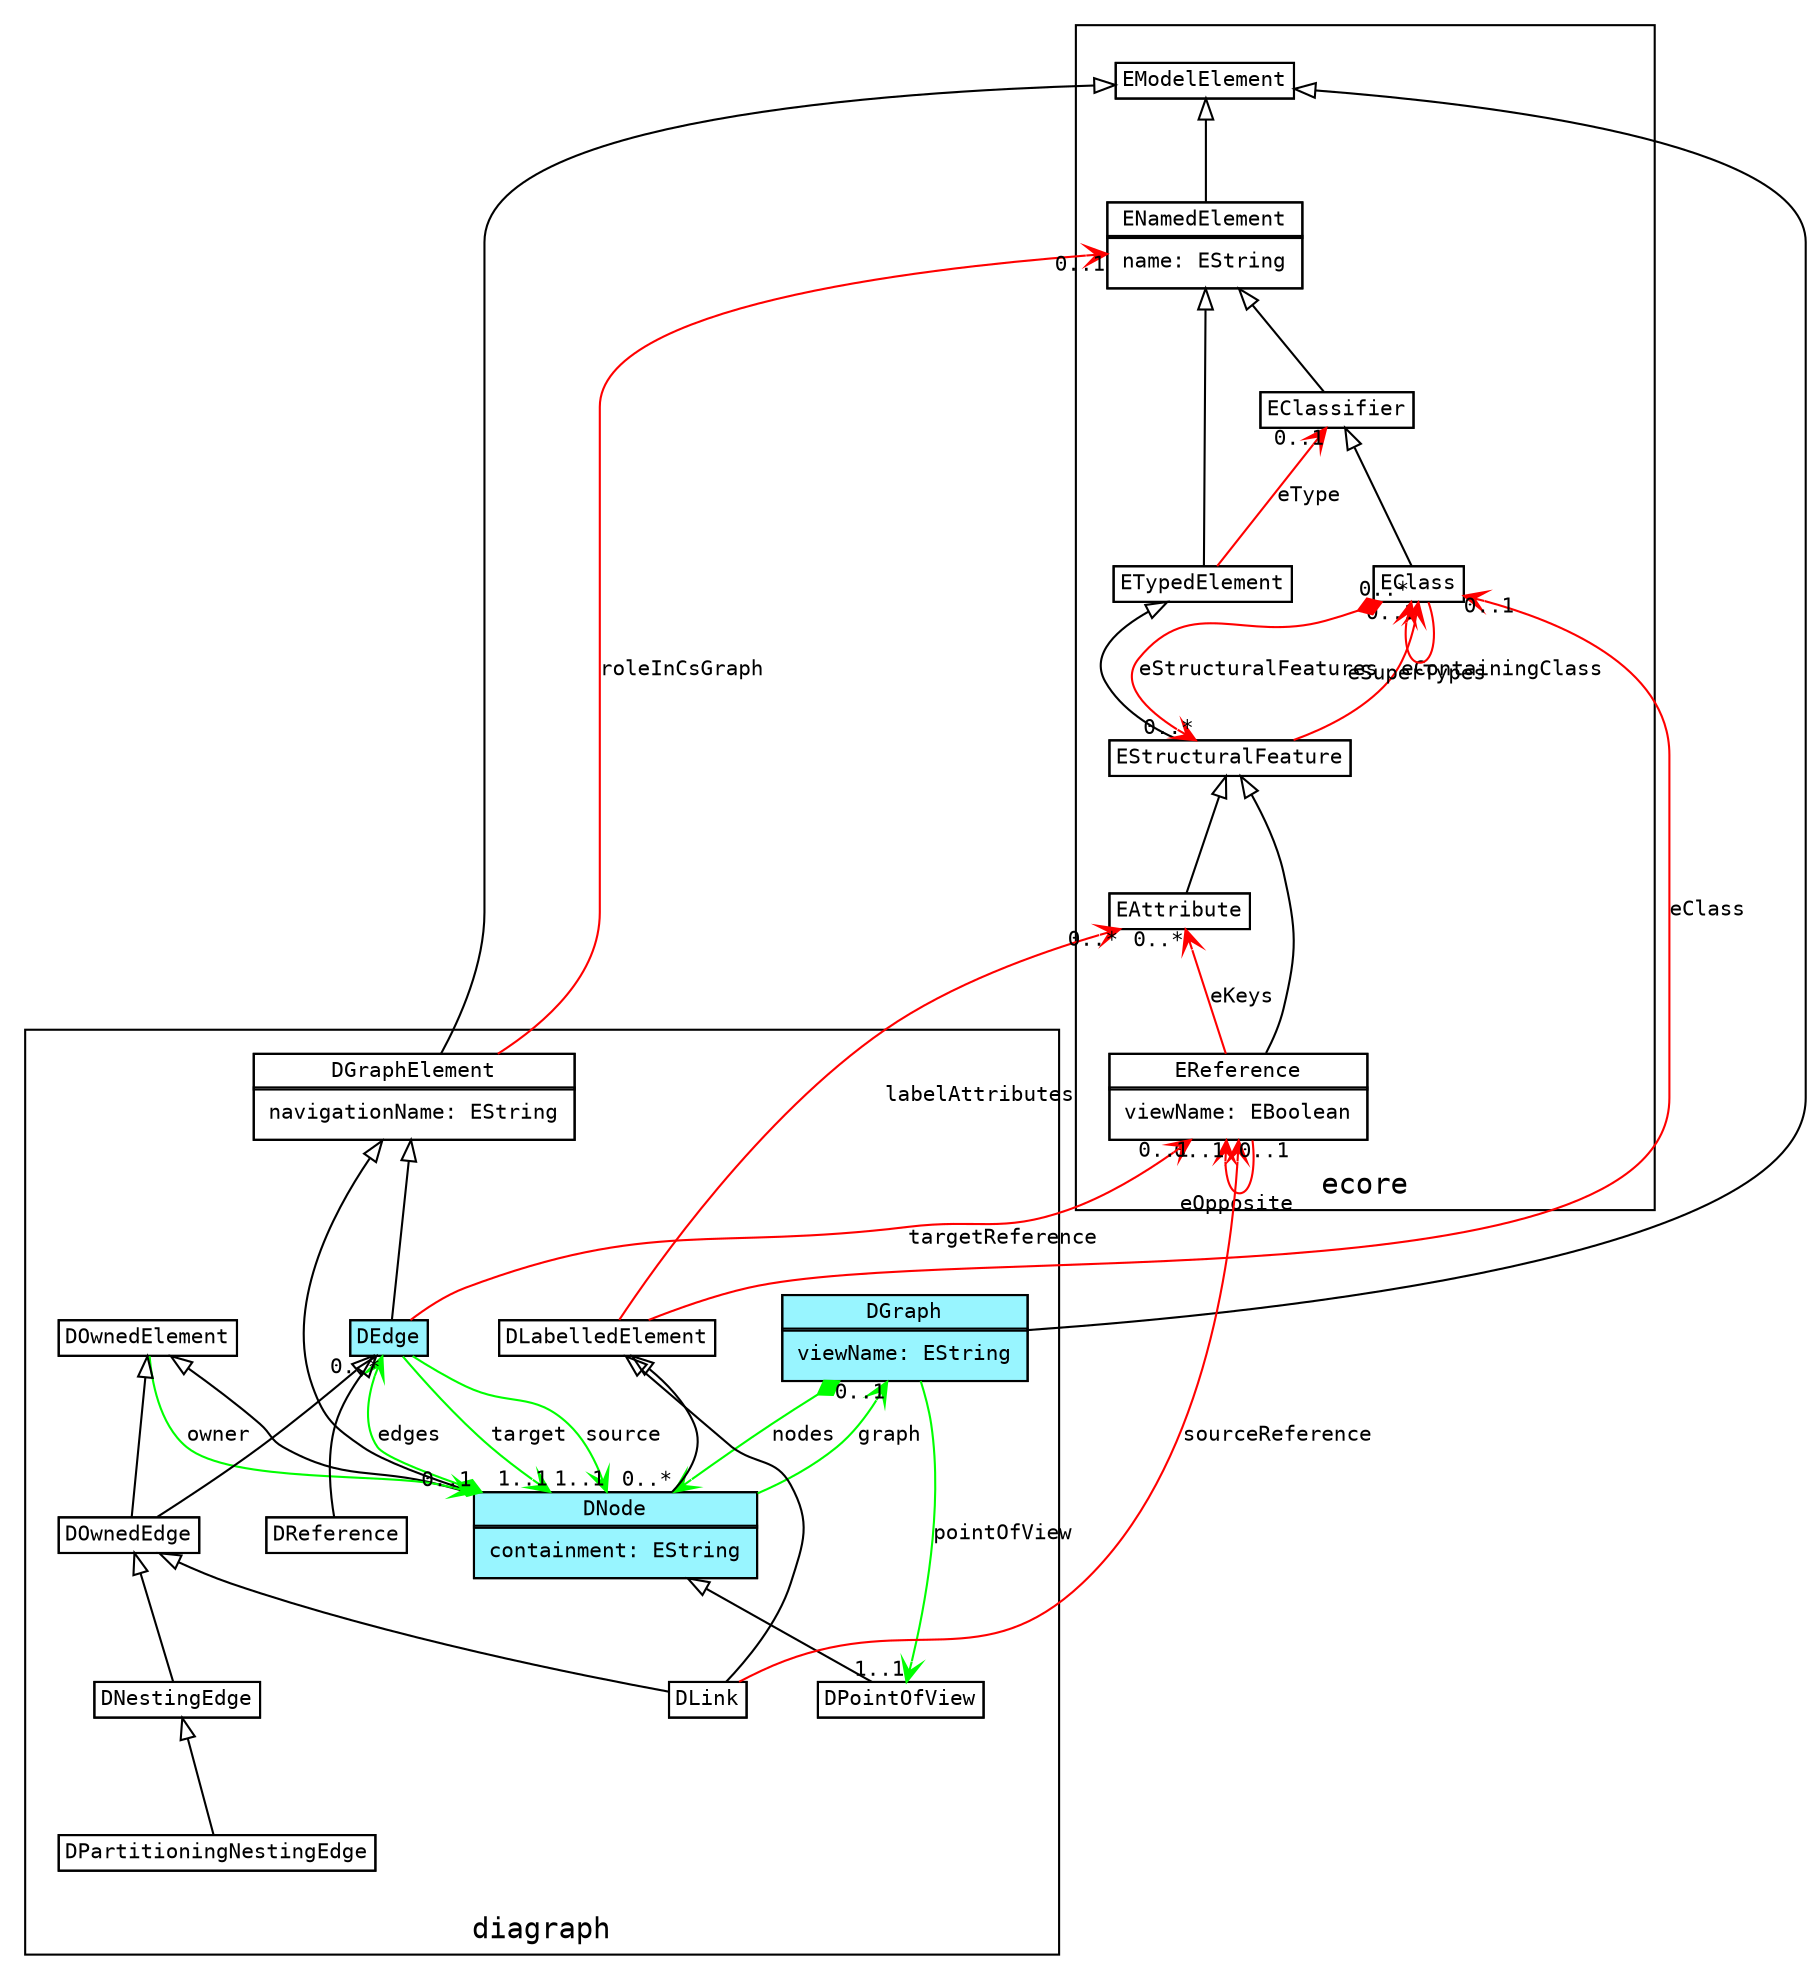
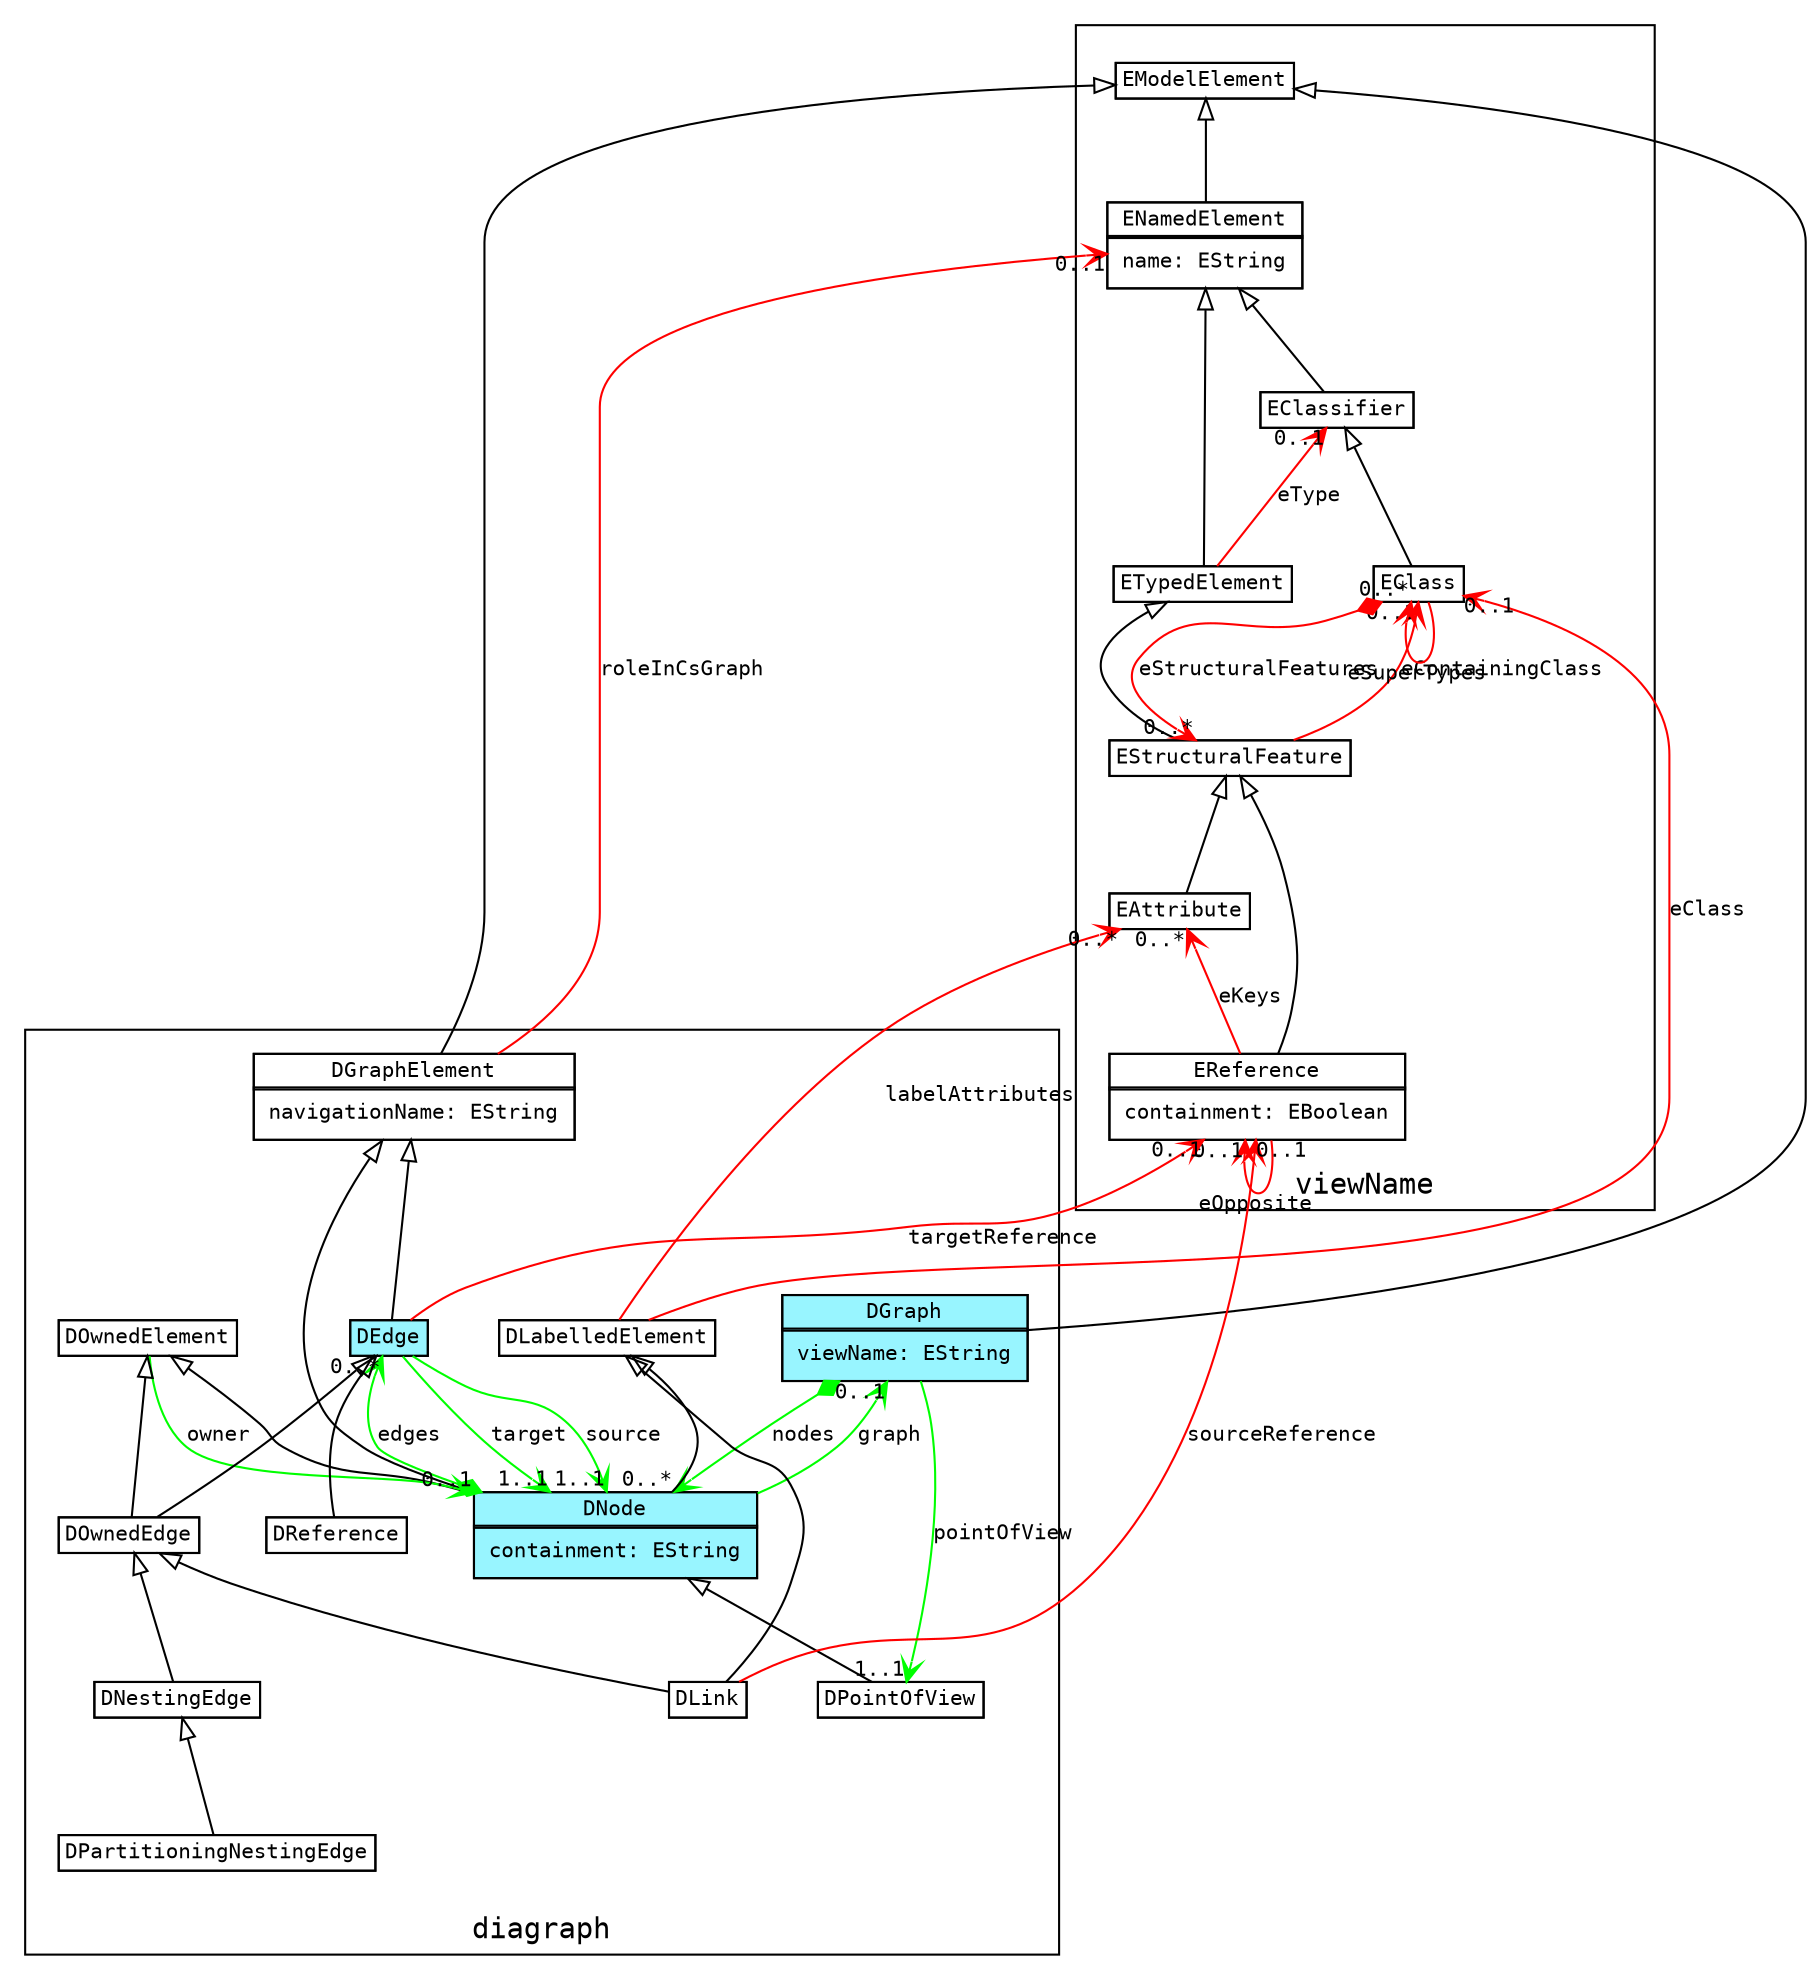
(1238, 1113) -> (1257, 1113)
(1365, 1186) -> (1365, 1186)
